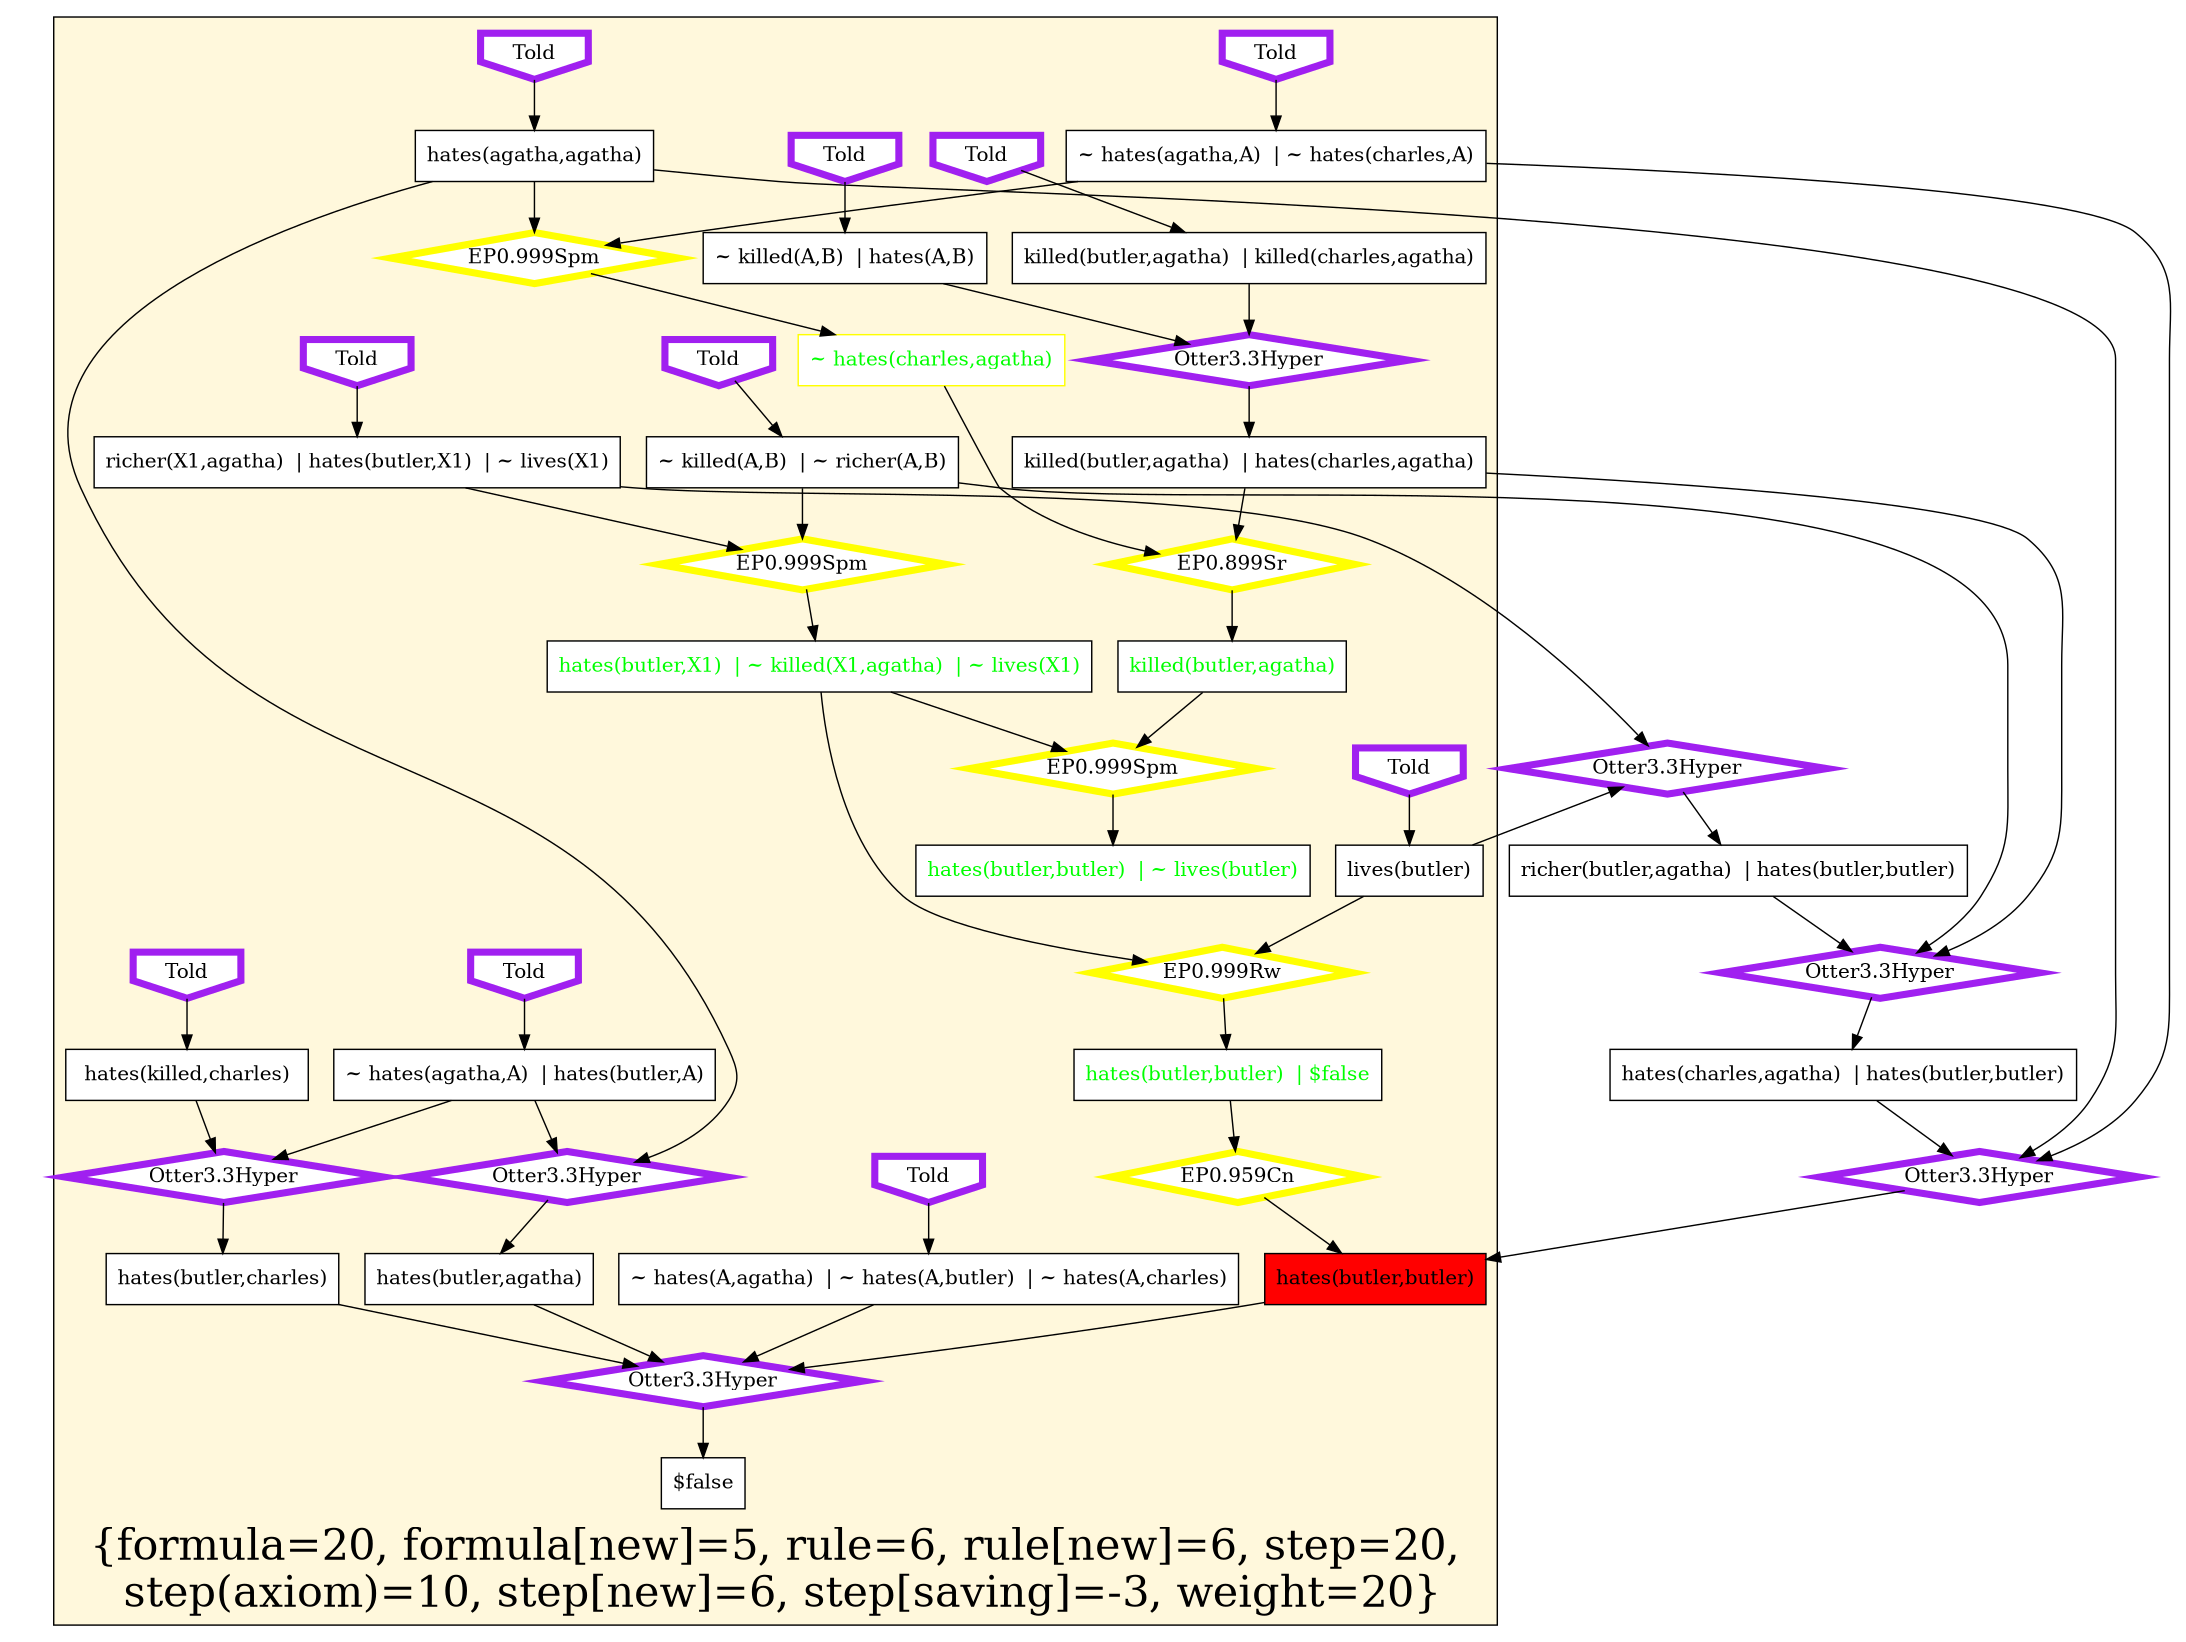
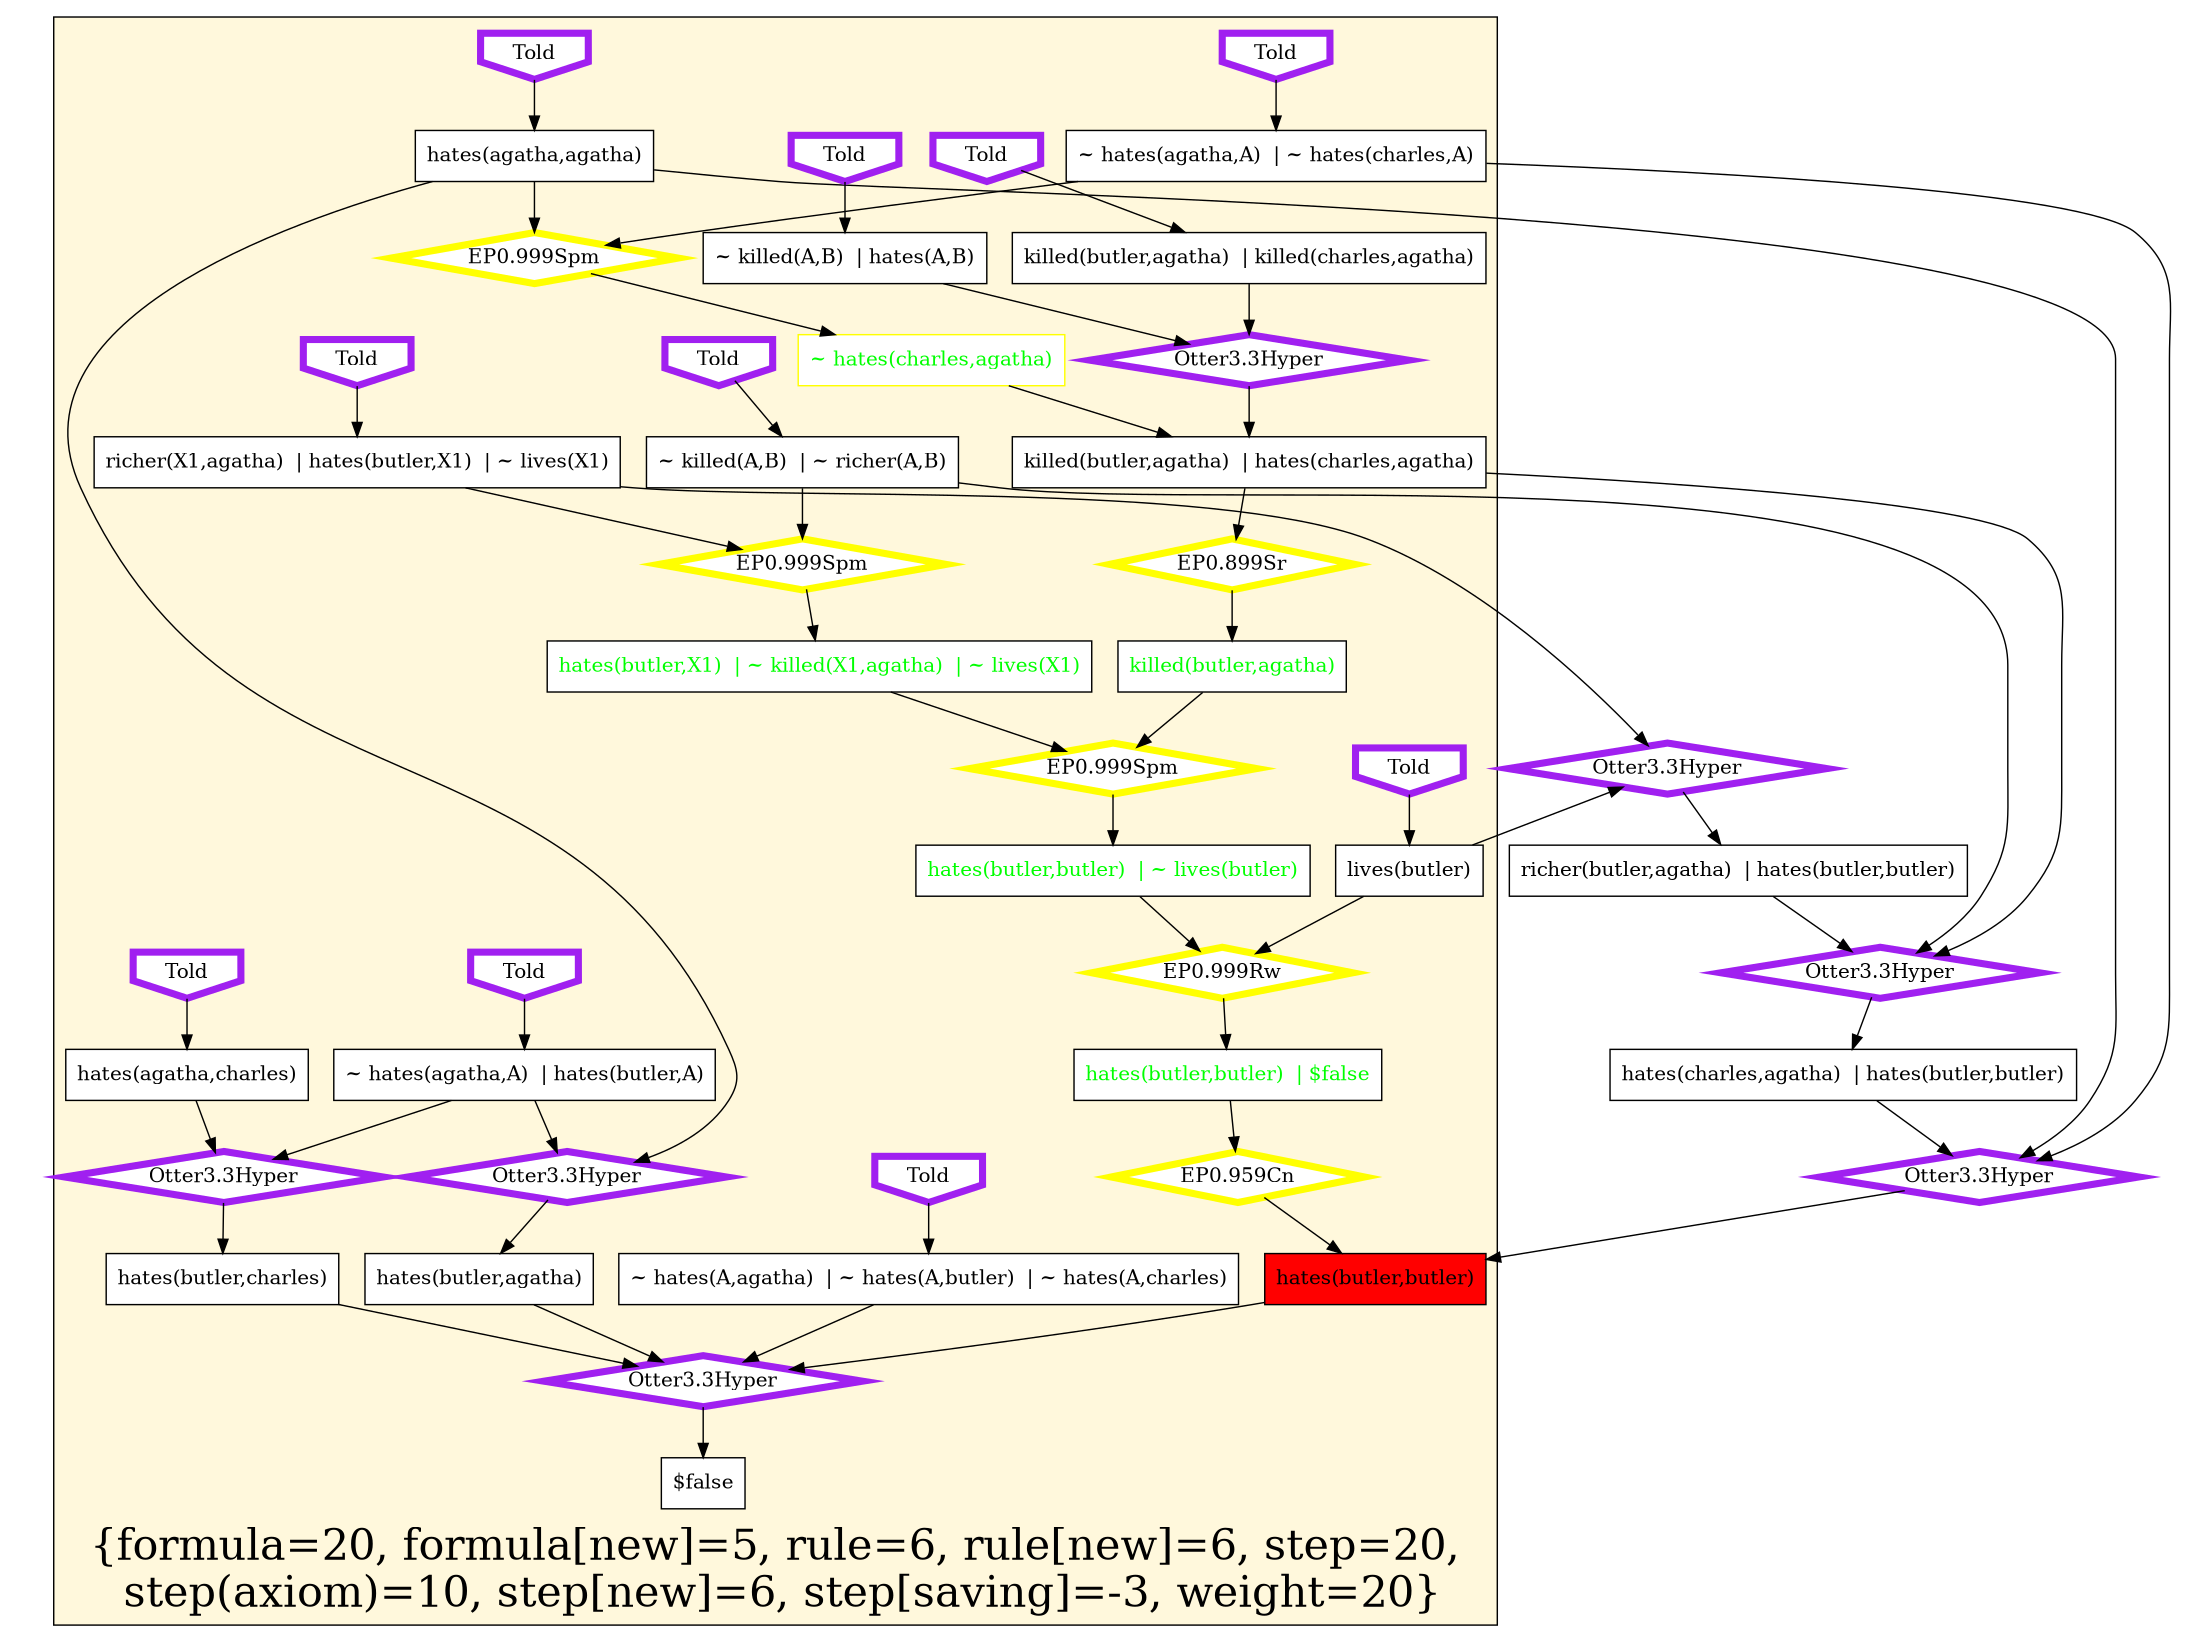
(1029, 508) -> (1083, 409)
(909, 900) -> (1165, 919)
(187, 1075) -> (187, 1075)
